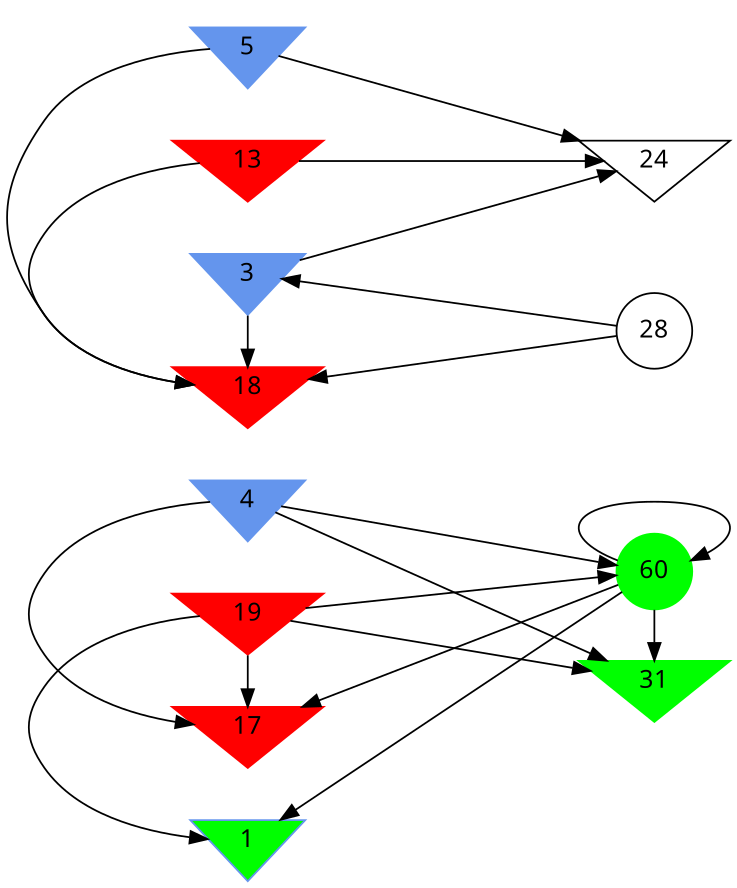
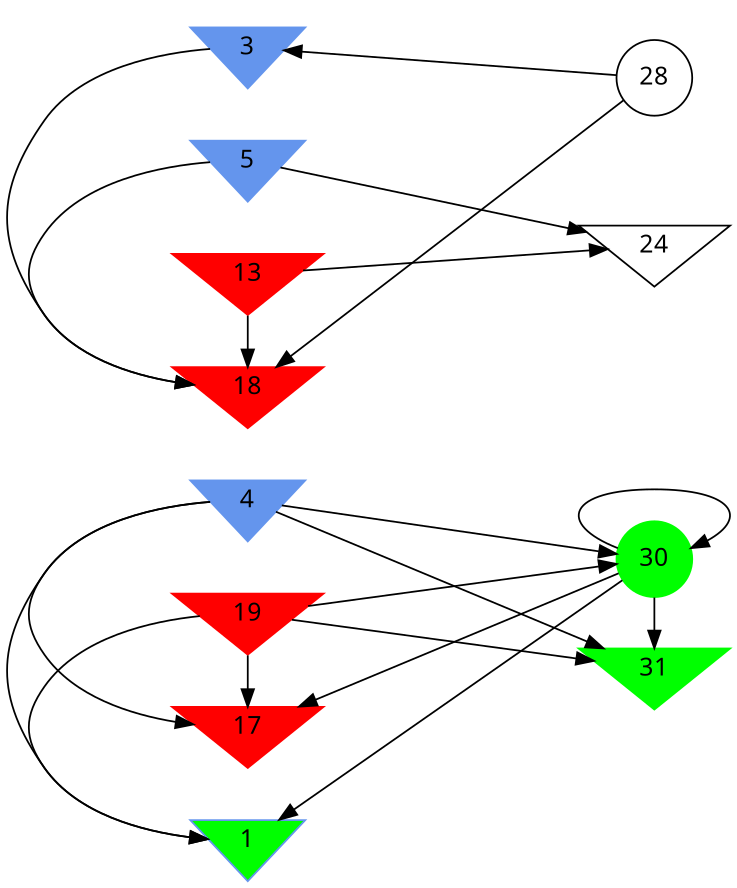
(449, 218) -> none
(654, 572) -> (654, 559)
none -> (8, 660)
